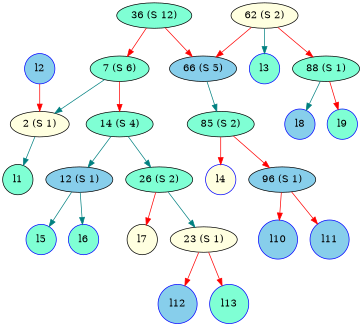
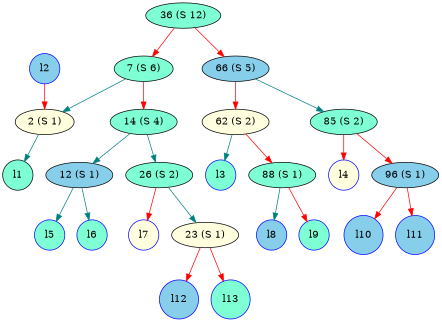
(236, 40) -> (236, 92)
(142, 240) -> (144, 235)
